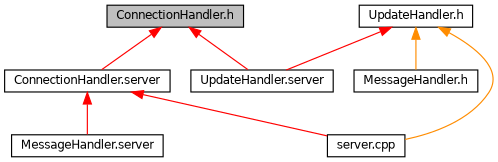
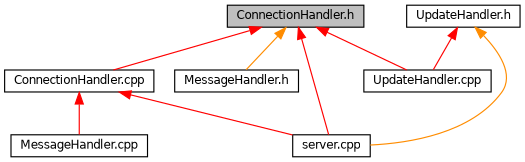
(416, 55) -> (262, 53)
(87, 81) -> (79, 81)
(262, 81) -> (427, 81)
none -> (315, 87)
(87, 146) -> (79, 146)
